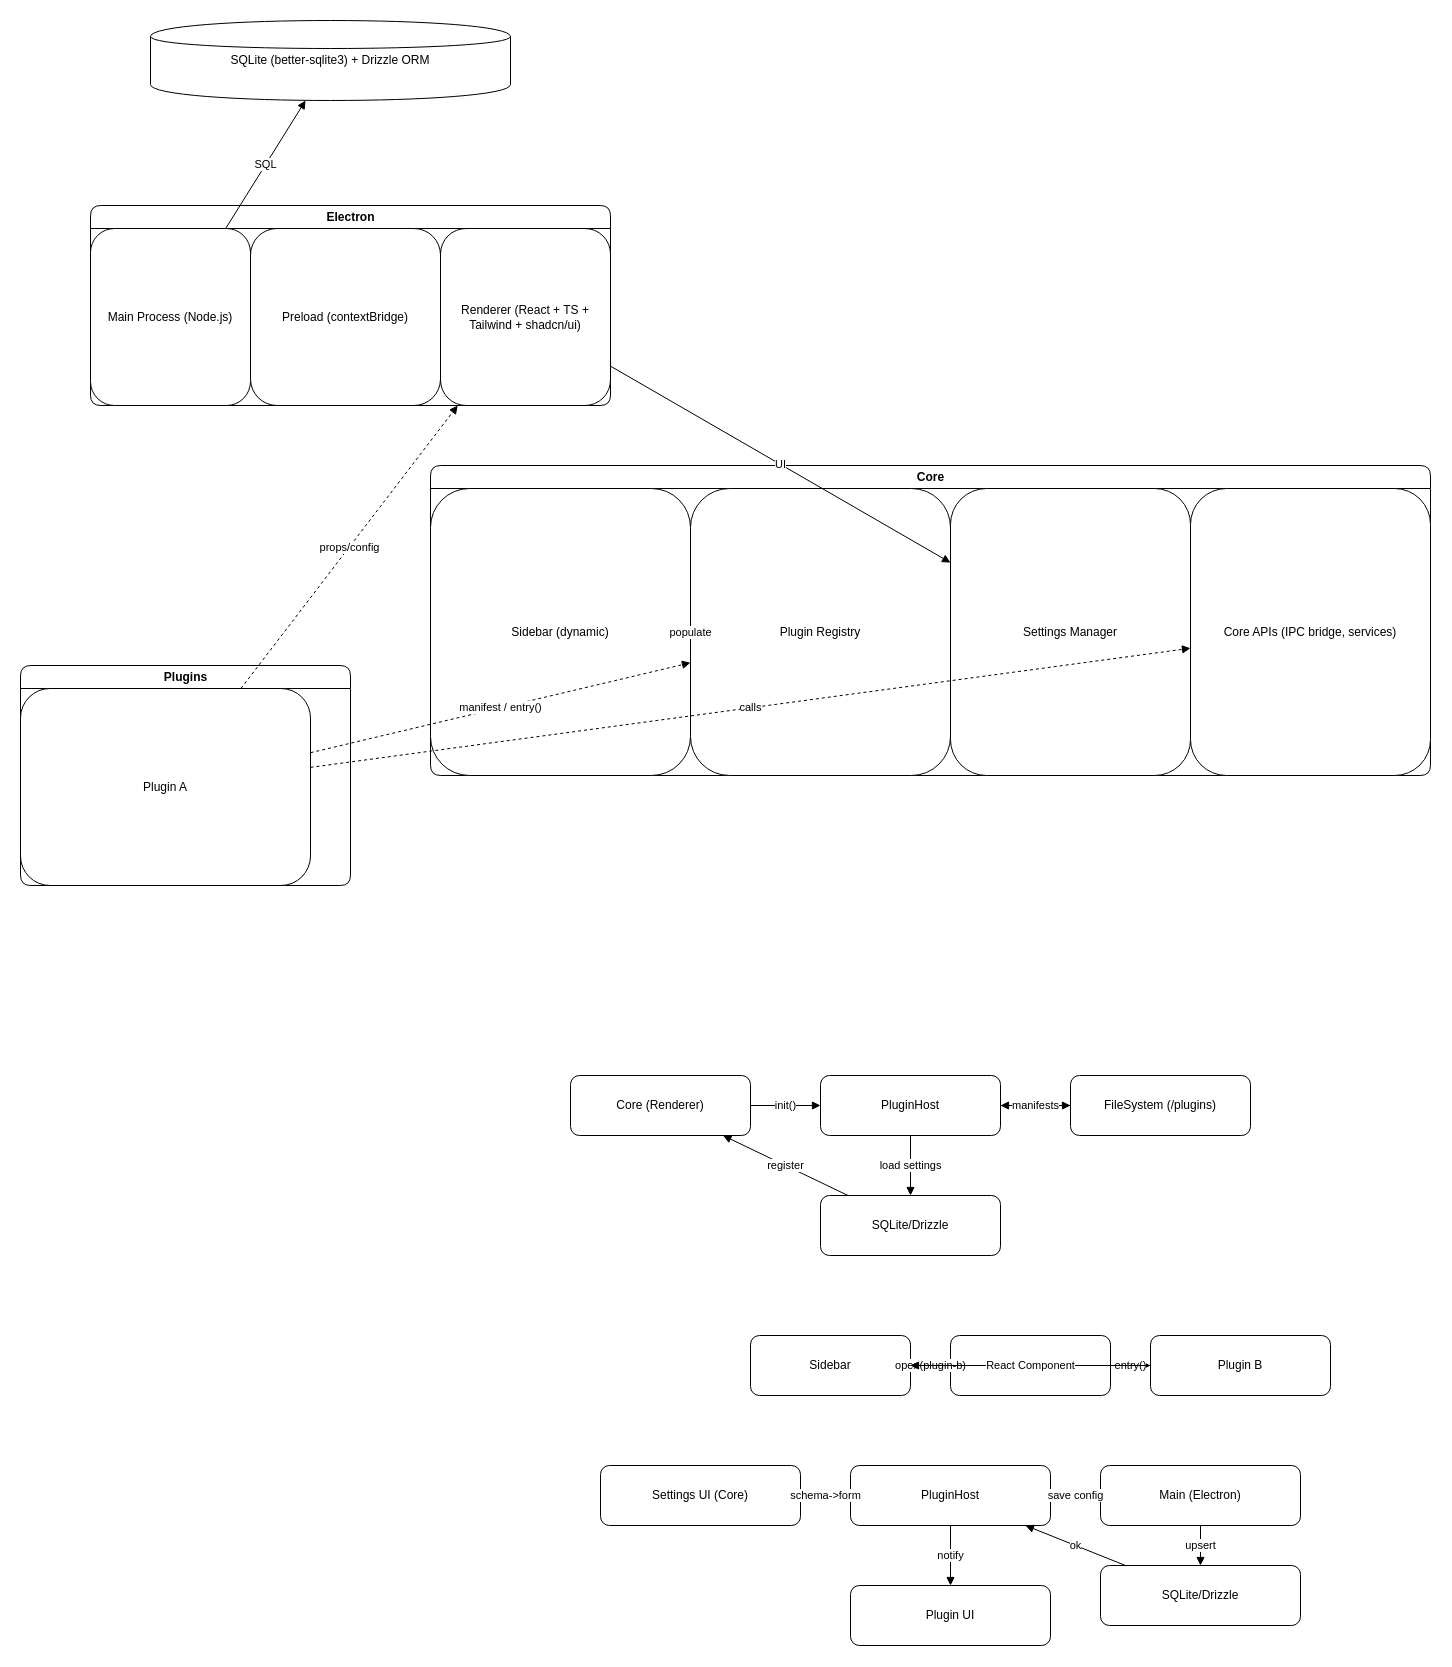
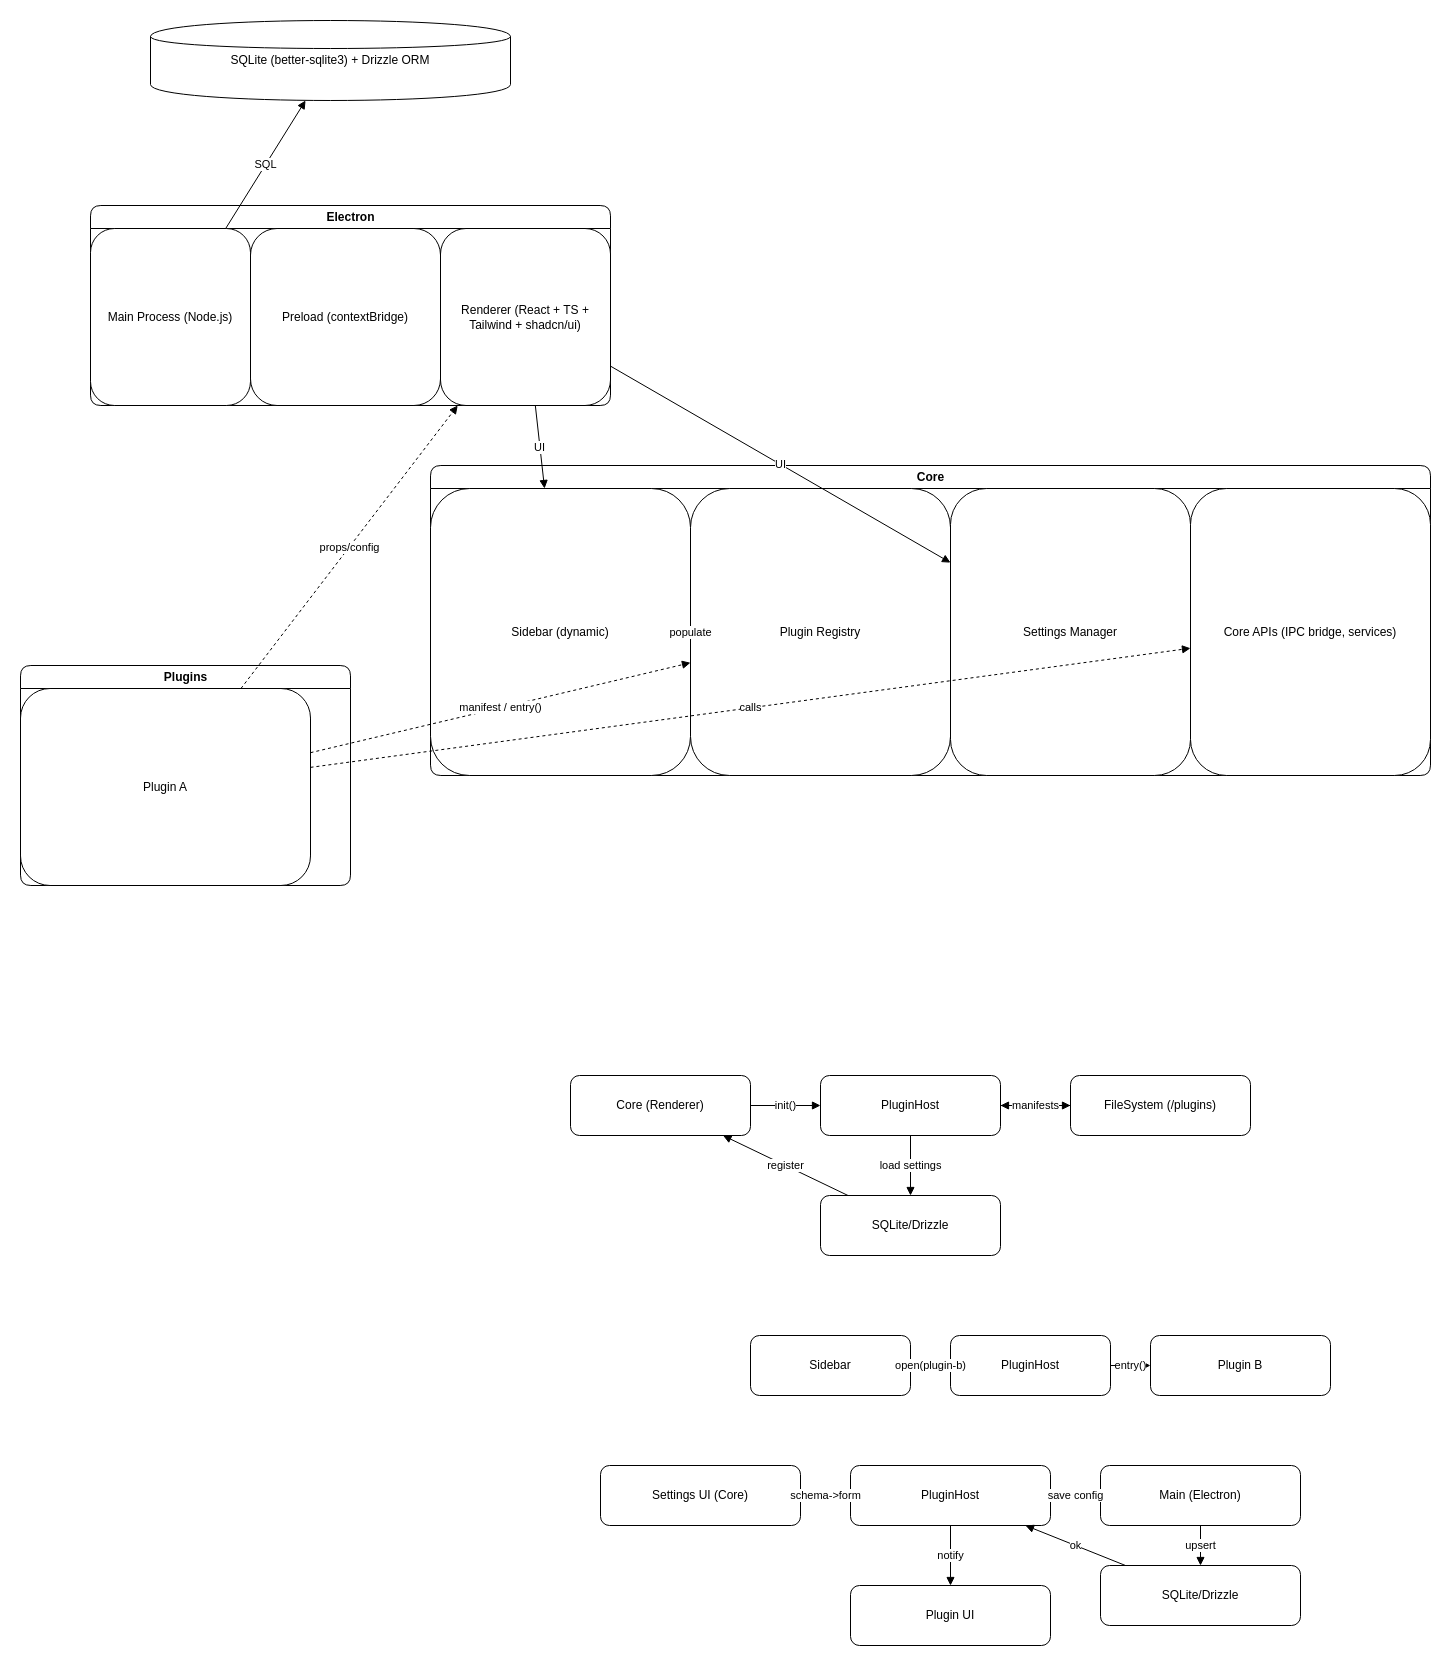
none -> (540, 443)
(1026, 1366) -> none
